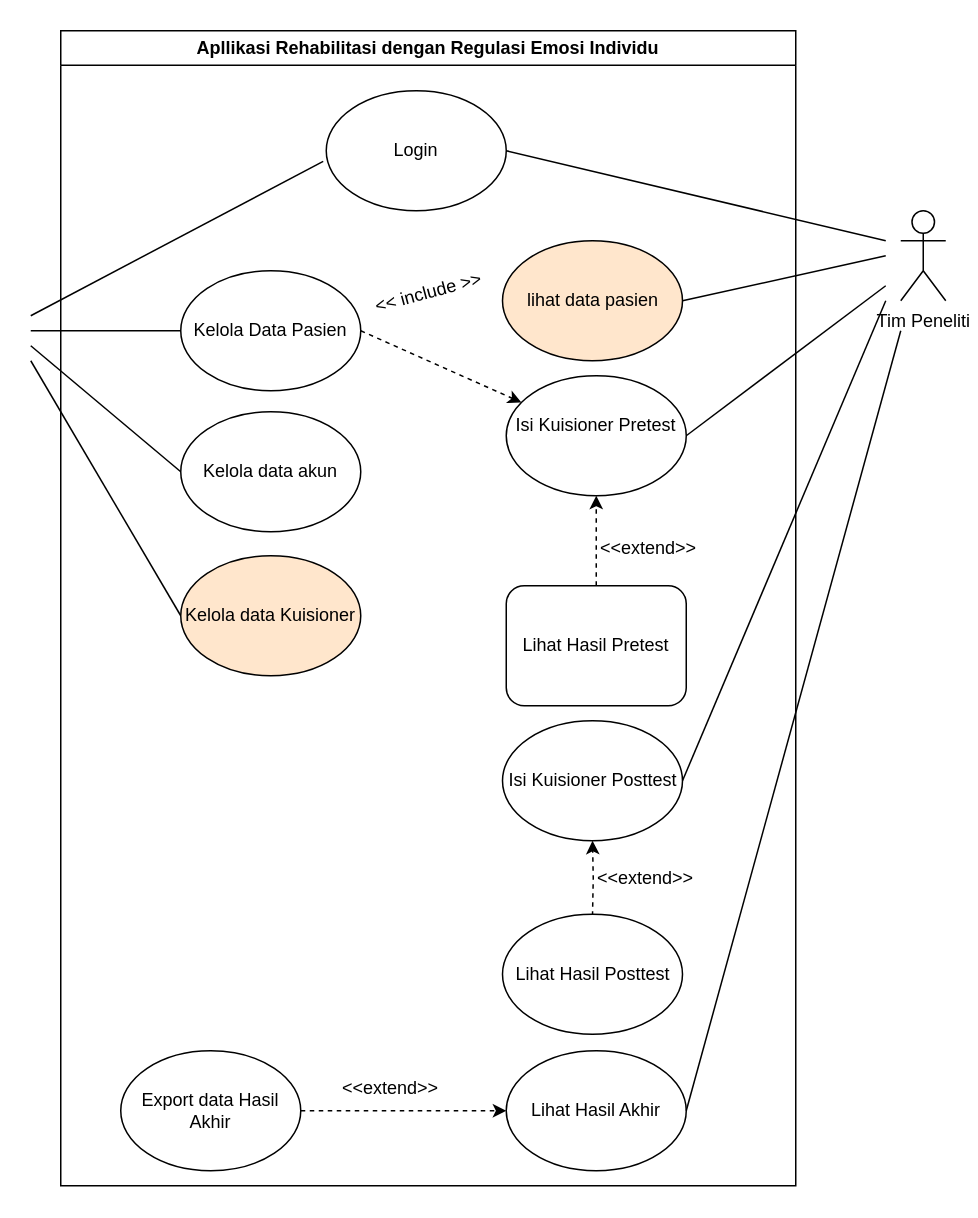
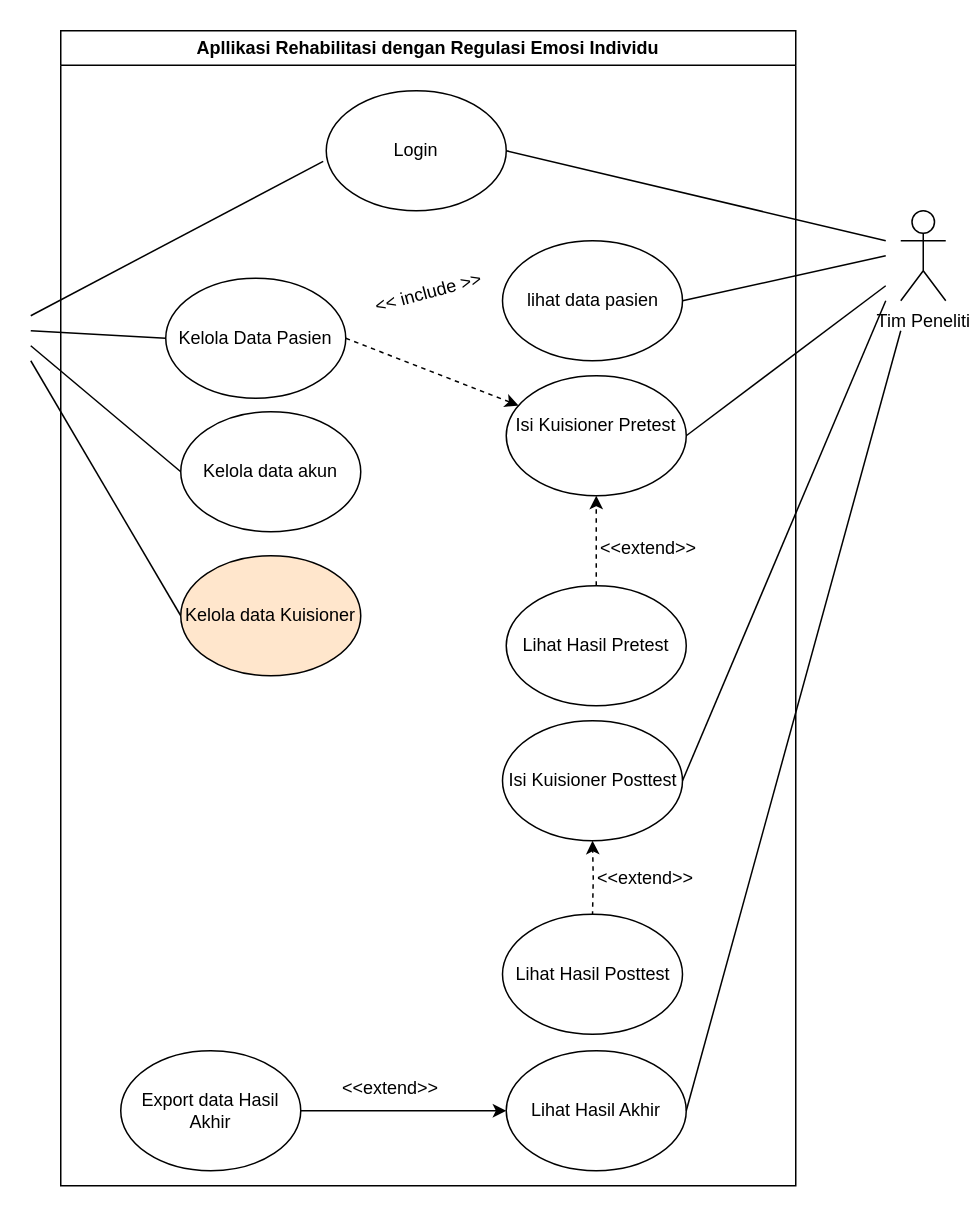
(593, 301) -> (593, 301)
(271, 331) -> (256, 338)
(596, 646) -> (596, 646)
(399, 1111) -> (399, 1111)
